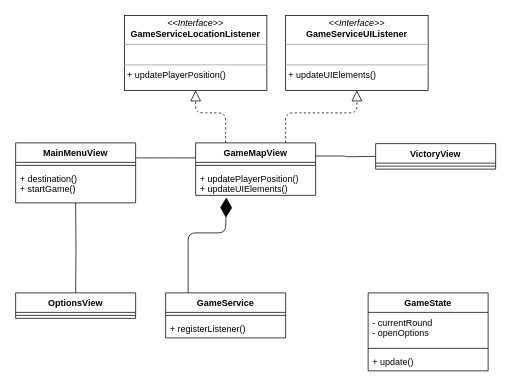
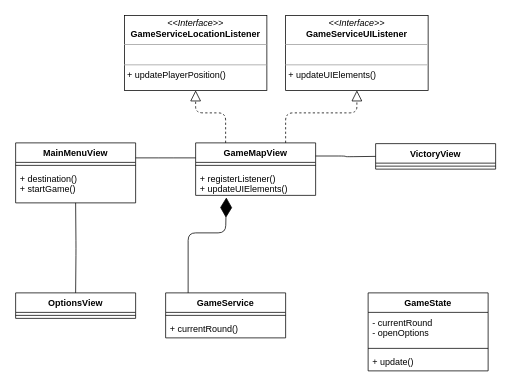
(255, 179) -> (246, 179)
(216, 329) -> (209, 329)
